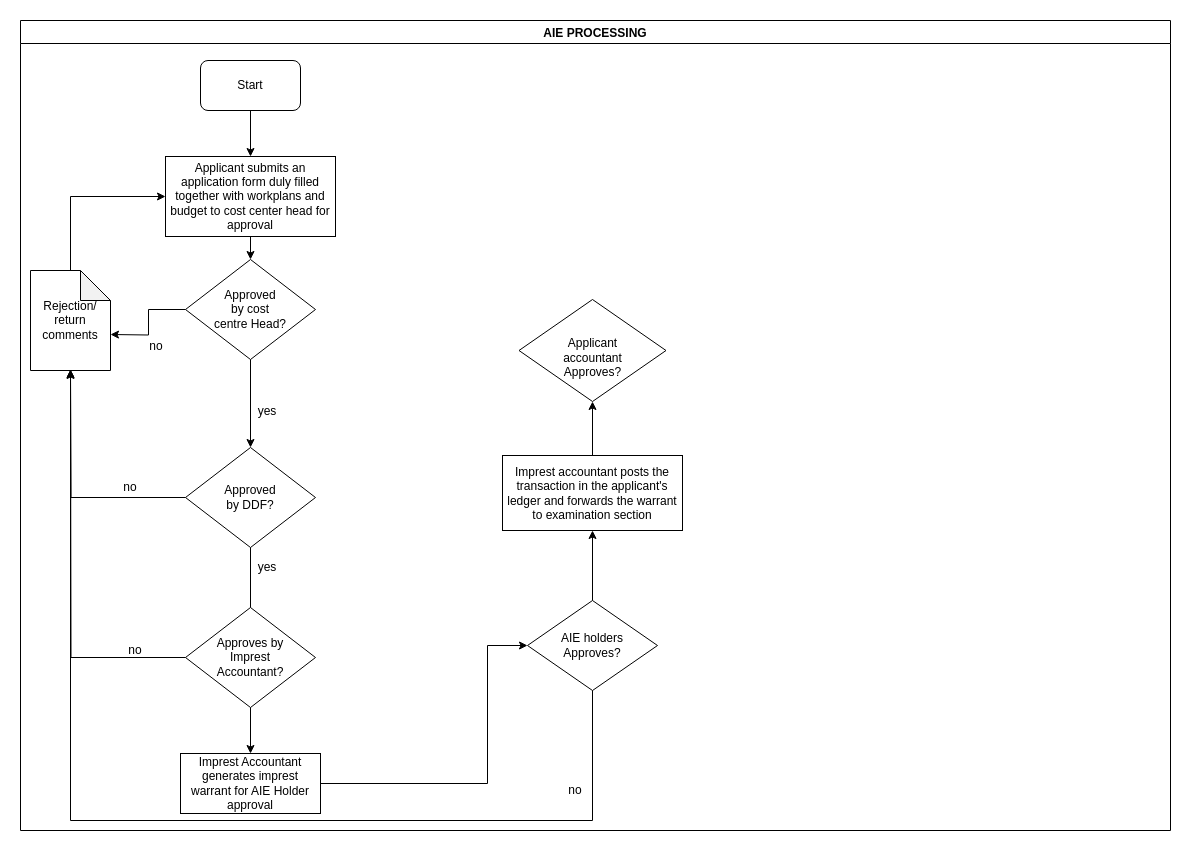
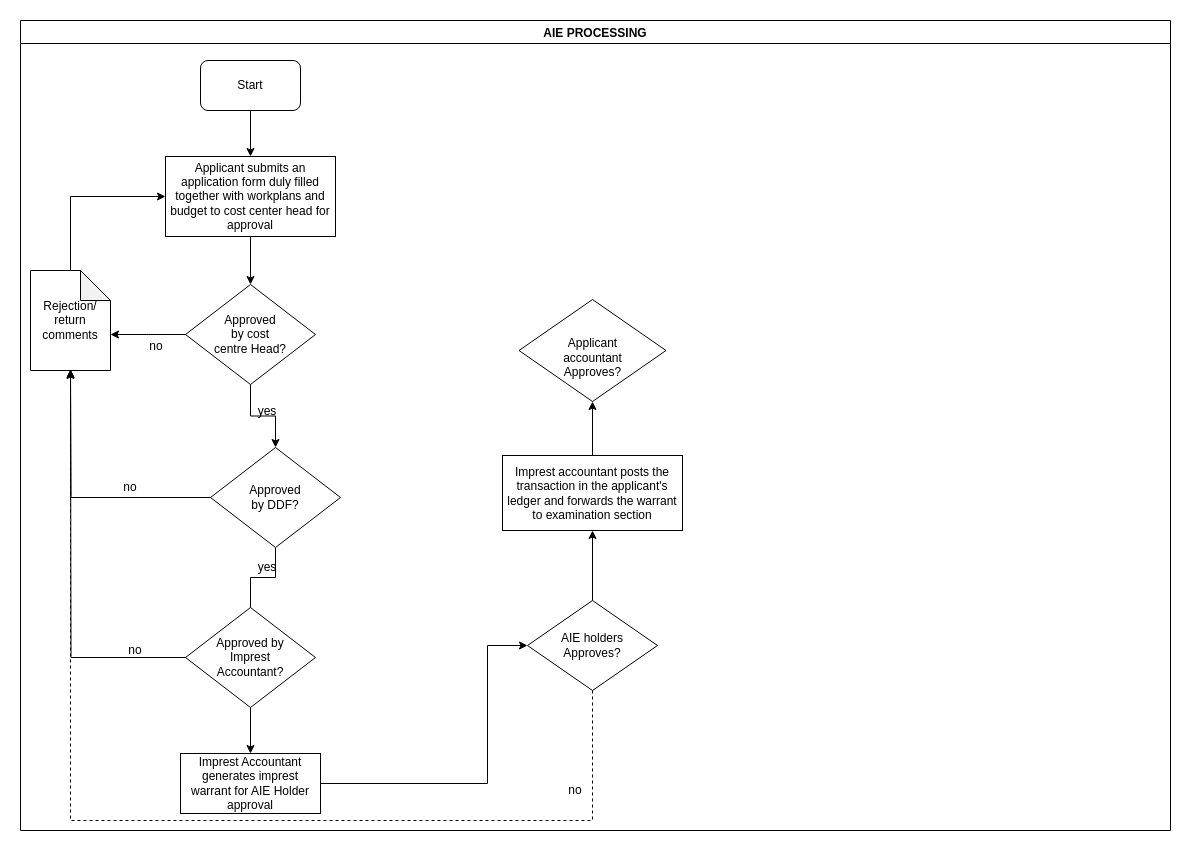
(251, 310) -> (251, 335)
(251, 498) -> (276, 498)
(251, 658) -> (251, 658)
(316, 821) -> (316, 821)
